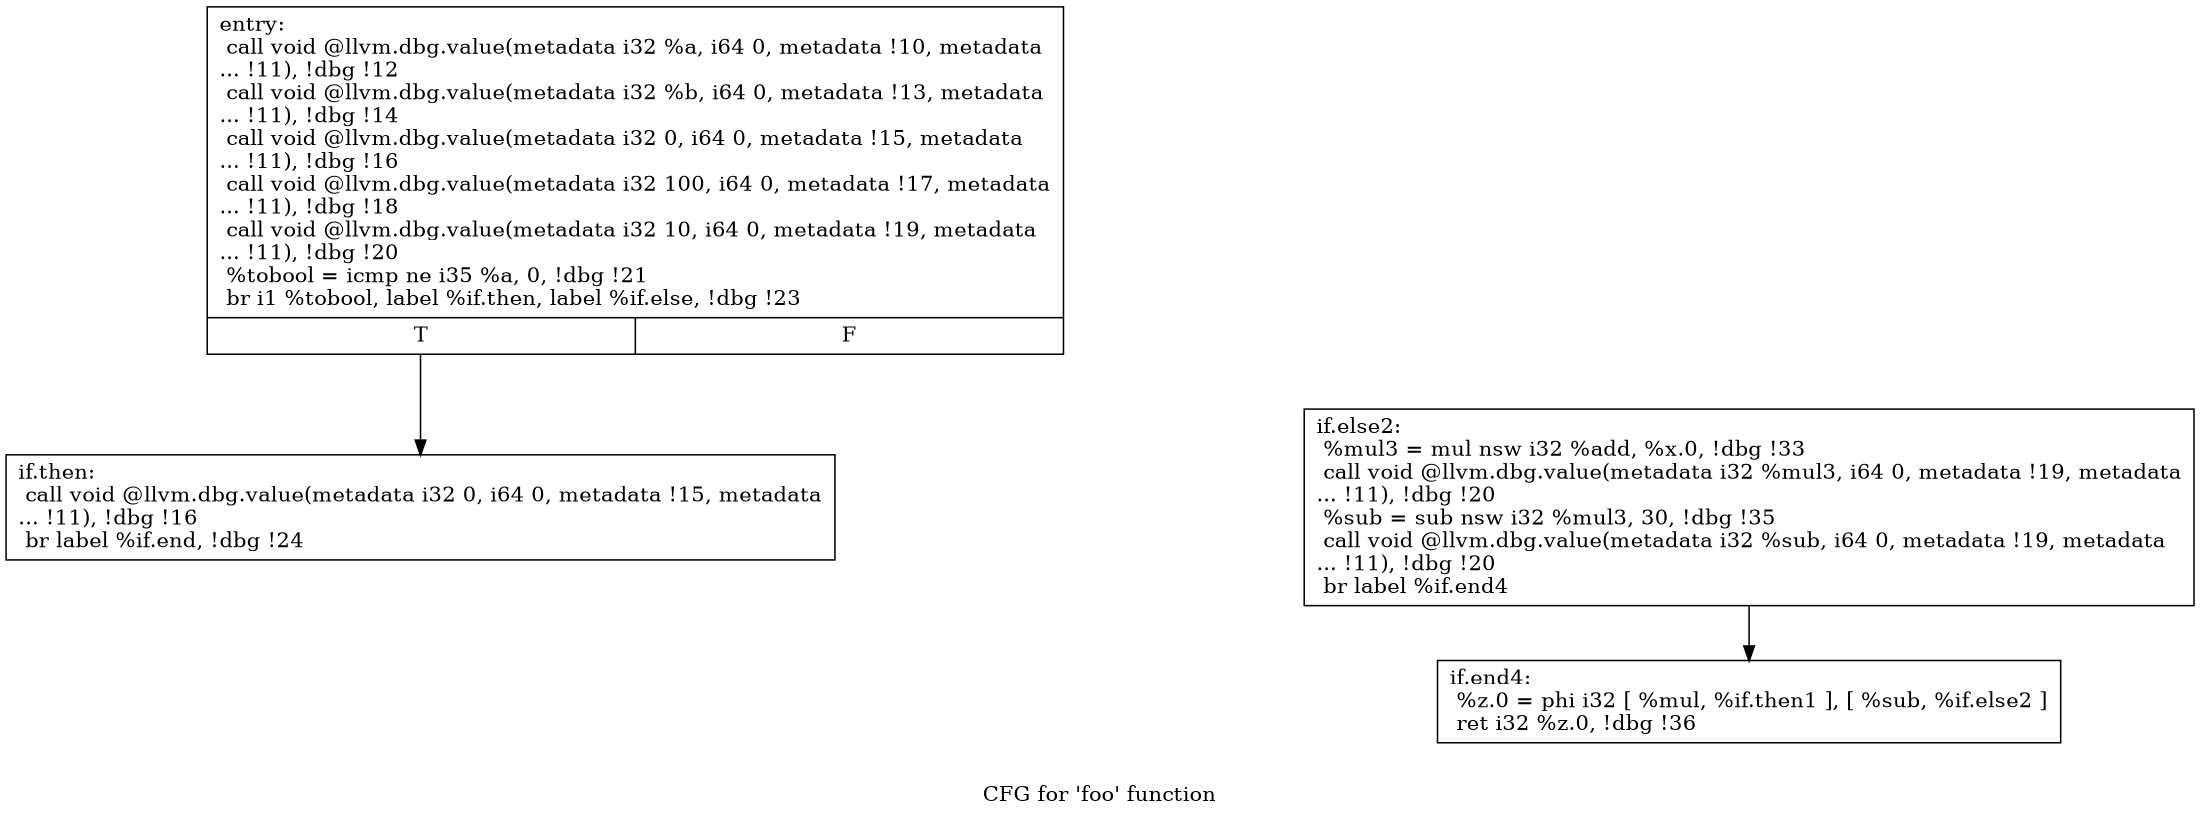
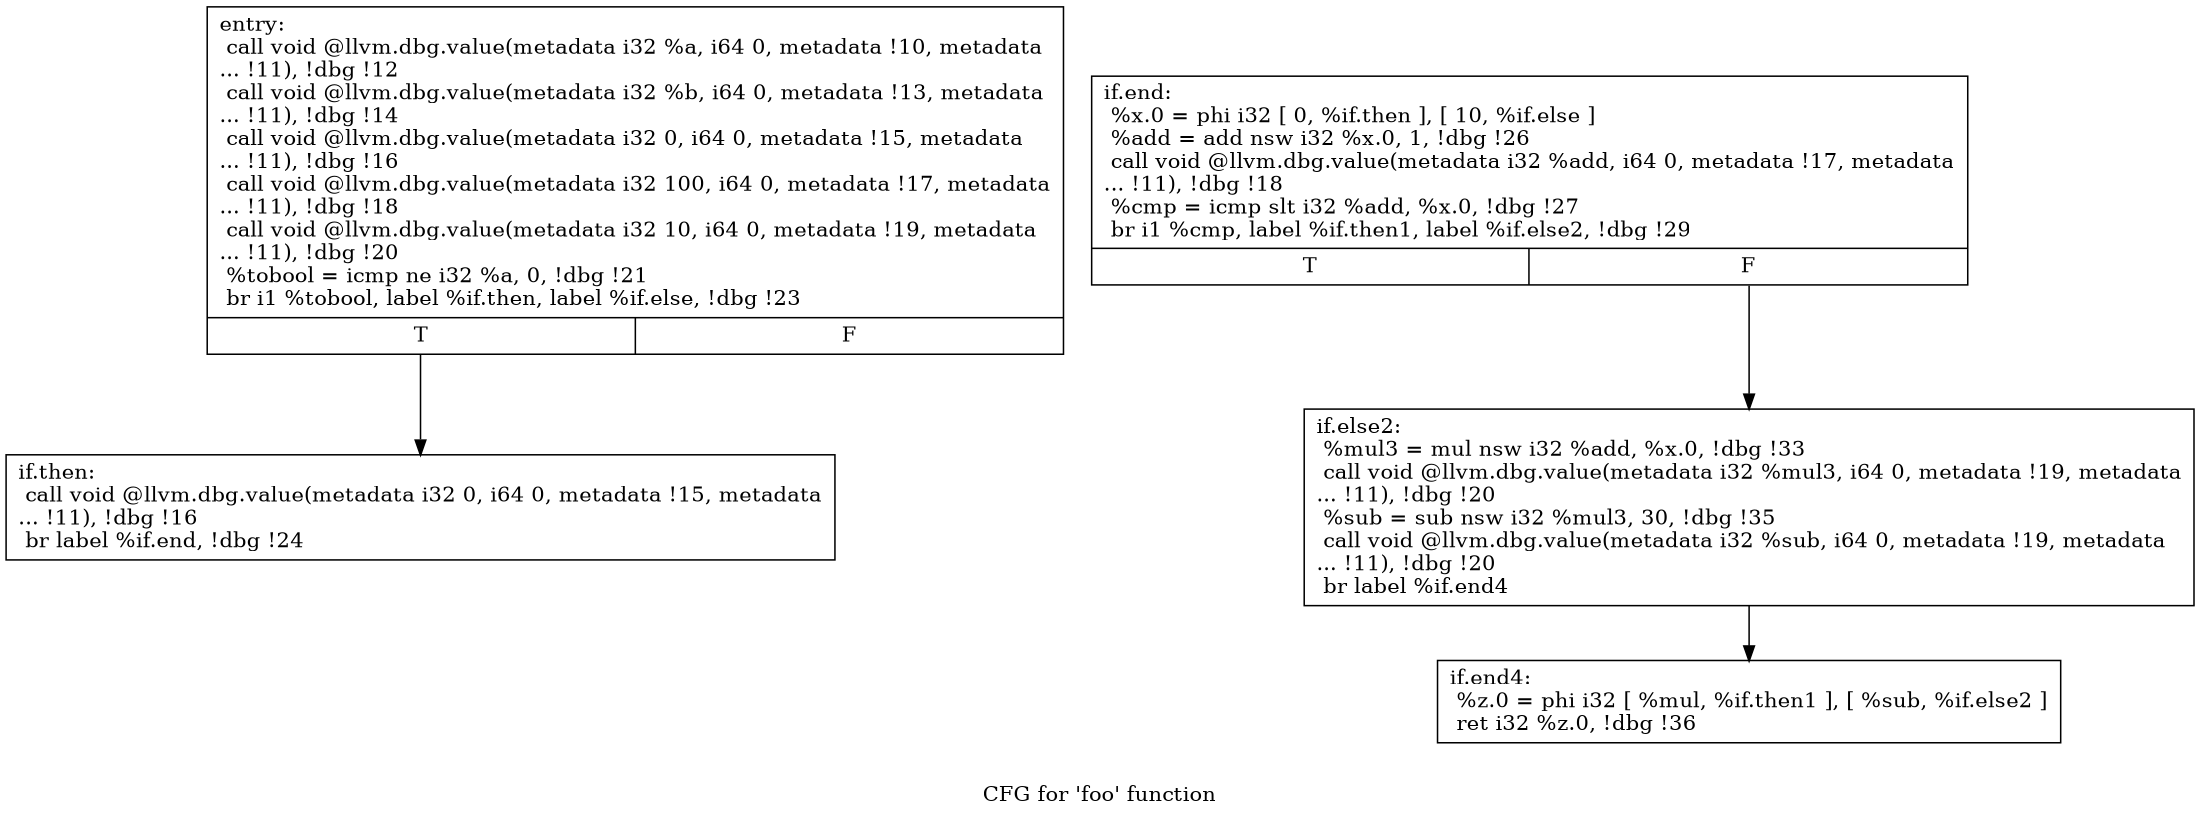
none -> (1530, 181)
(434, 276) -> (434, 276)
